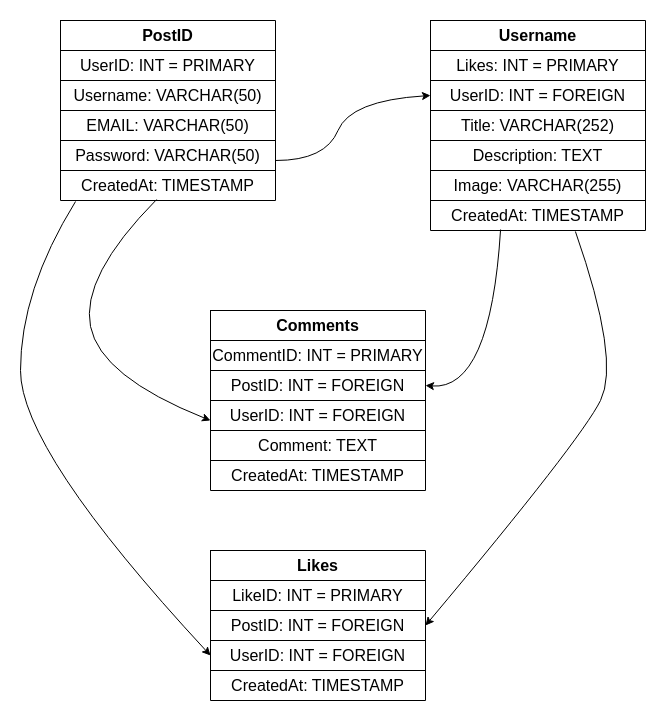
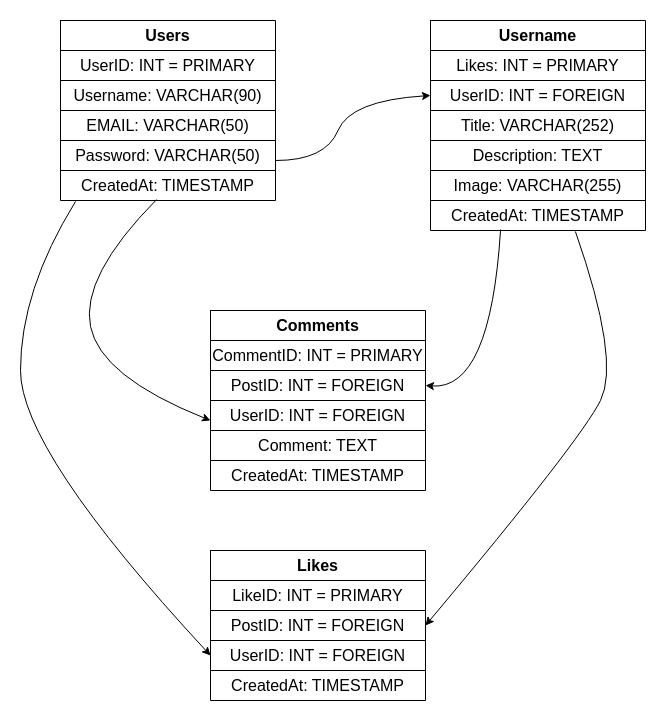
(168, 36) -> (168, 36)
(168, 96) -> (168, 96)
